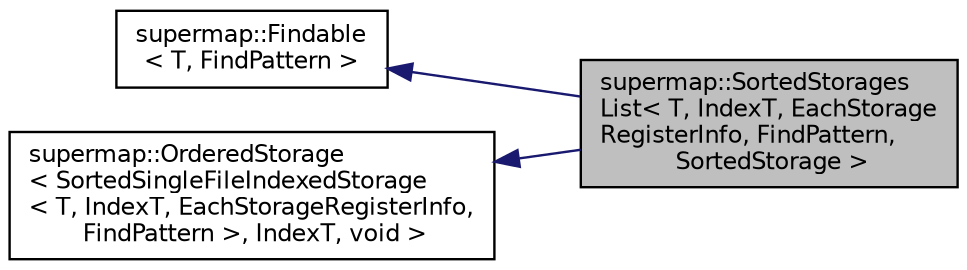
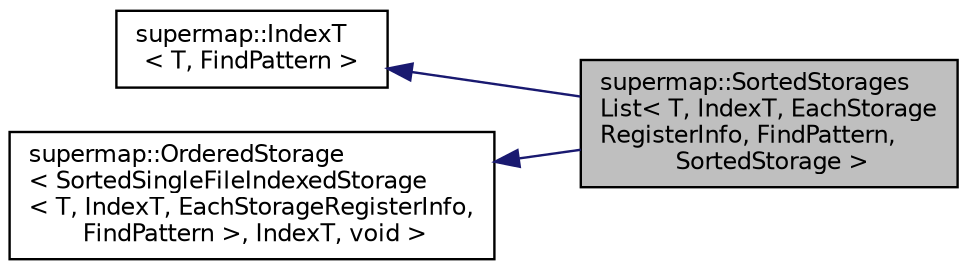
(252, 49) -> (252, 49)
